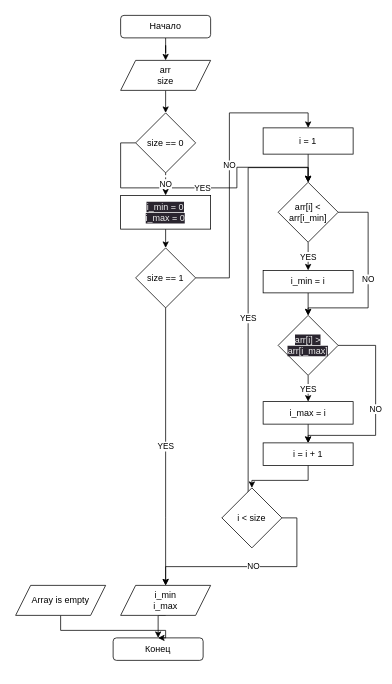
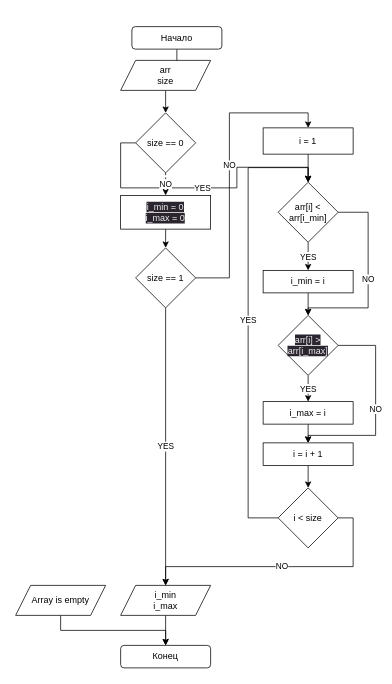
(165, 27) -> (177, 38)
(252, 518) -> (308, 518)
(158, 649) -> (165, 657)
